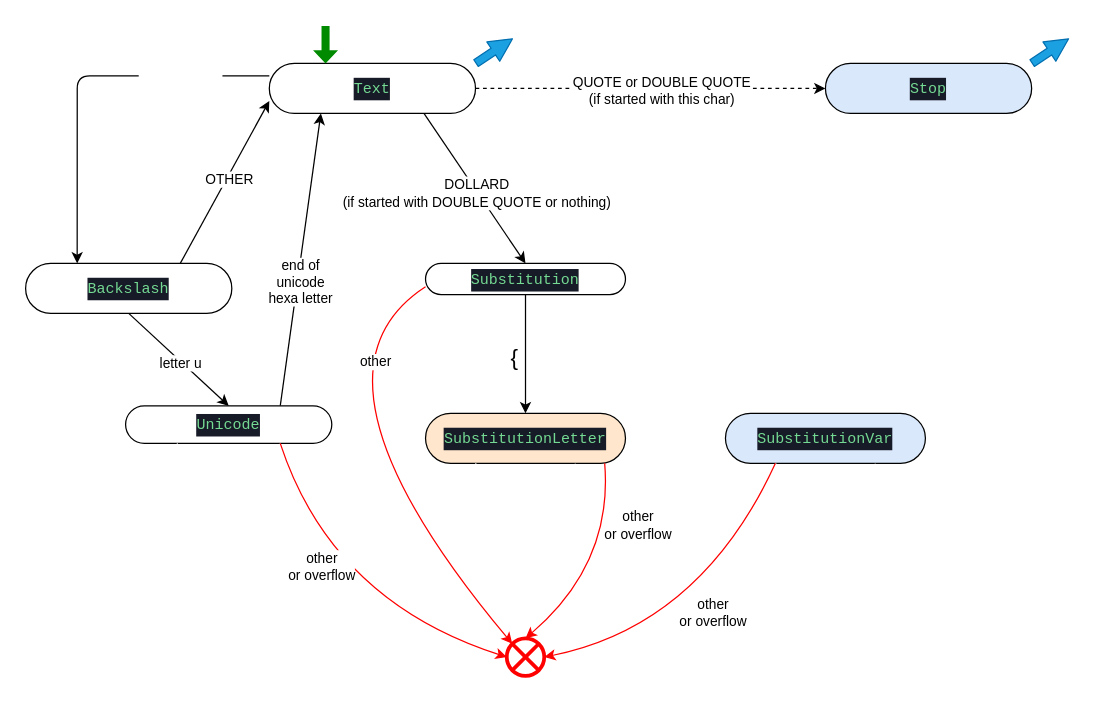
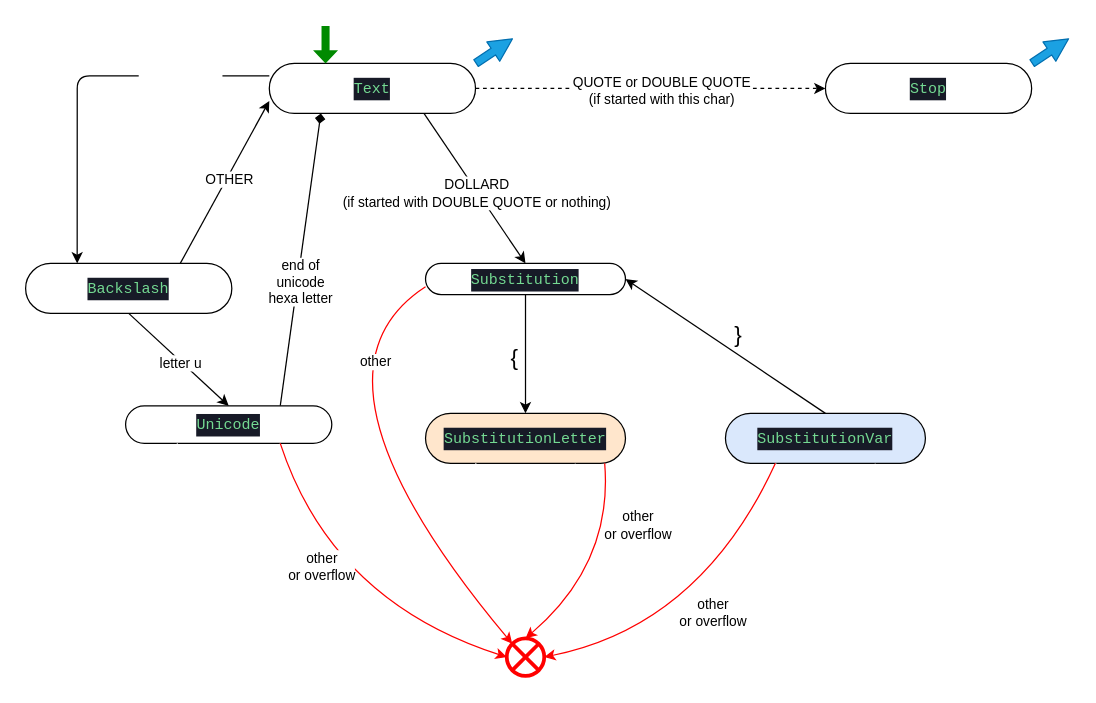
(929, 88) -> (929, 88)
(320, 123) -> (319, 124)
none -> (729, 348)
